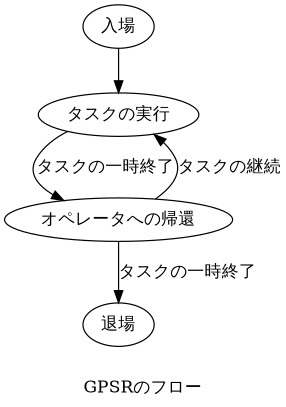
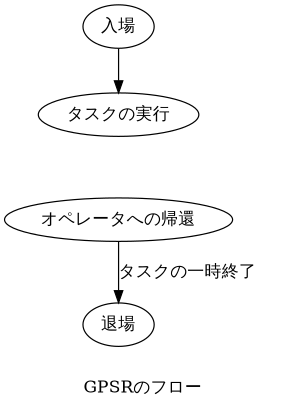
(36, 160) -> none
(177, 173) -> none
